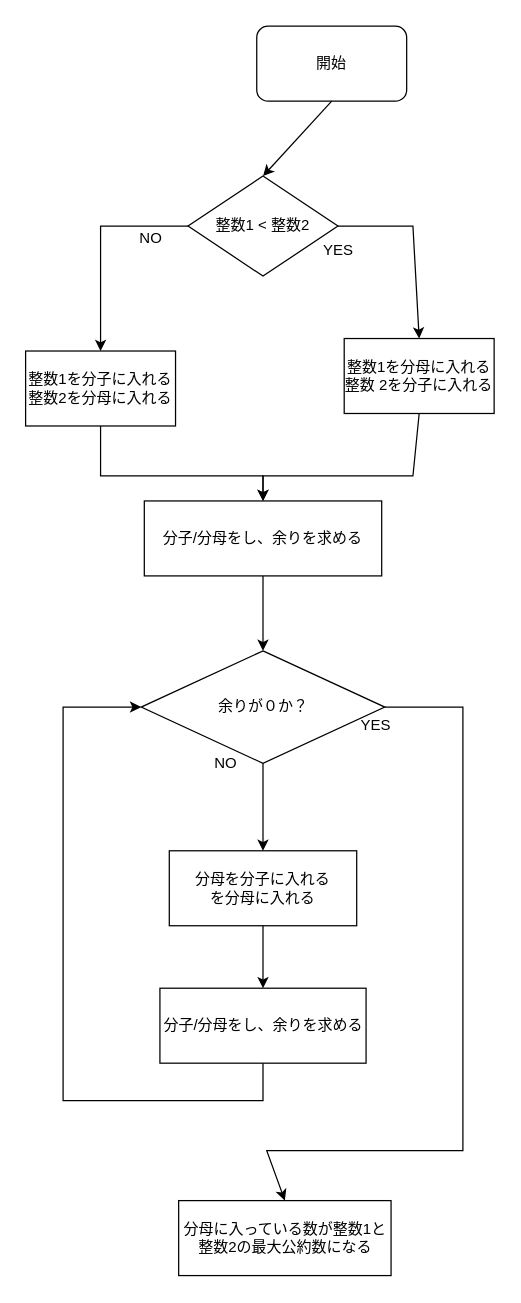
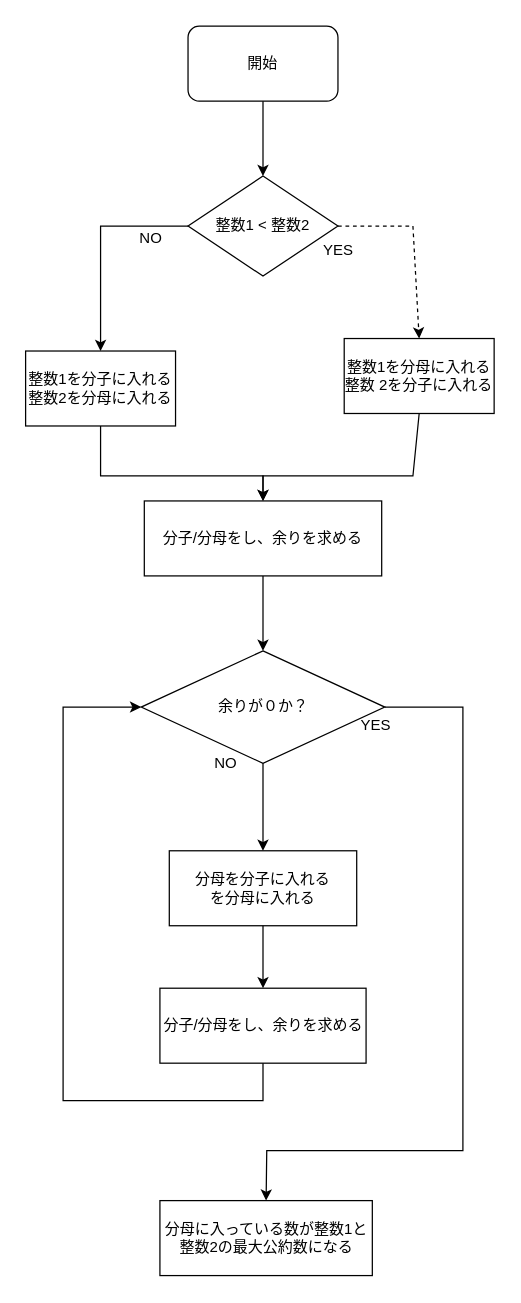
(332, 63) -> (263, 63)
(414, 241) -> (414, 241)
(285, 1238) -> (266, 1238)
